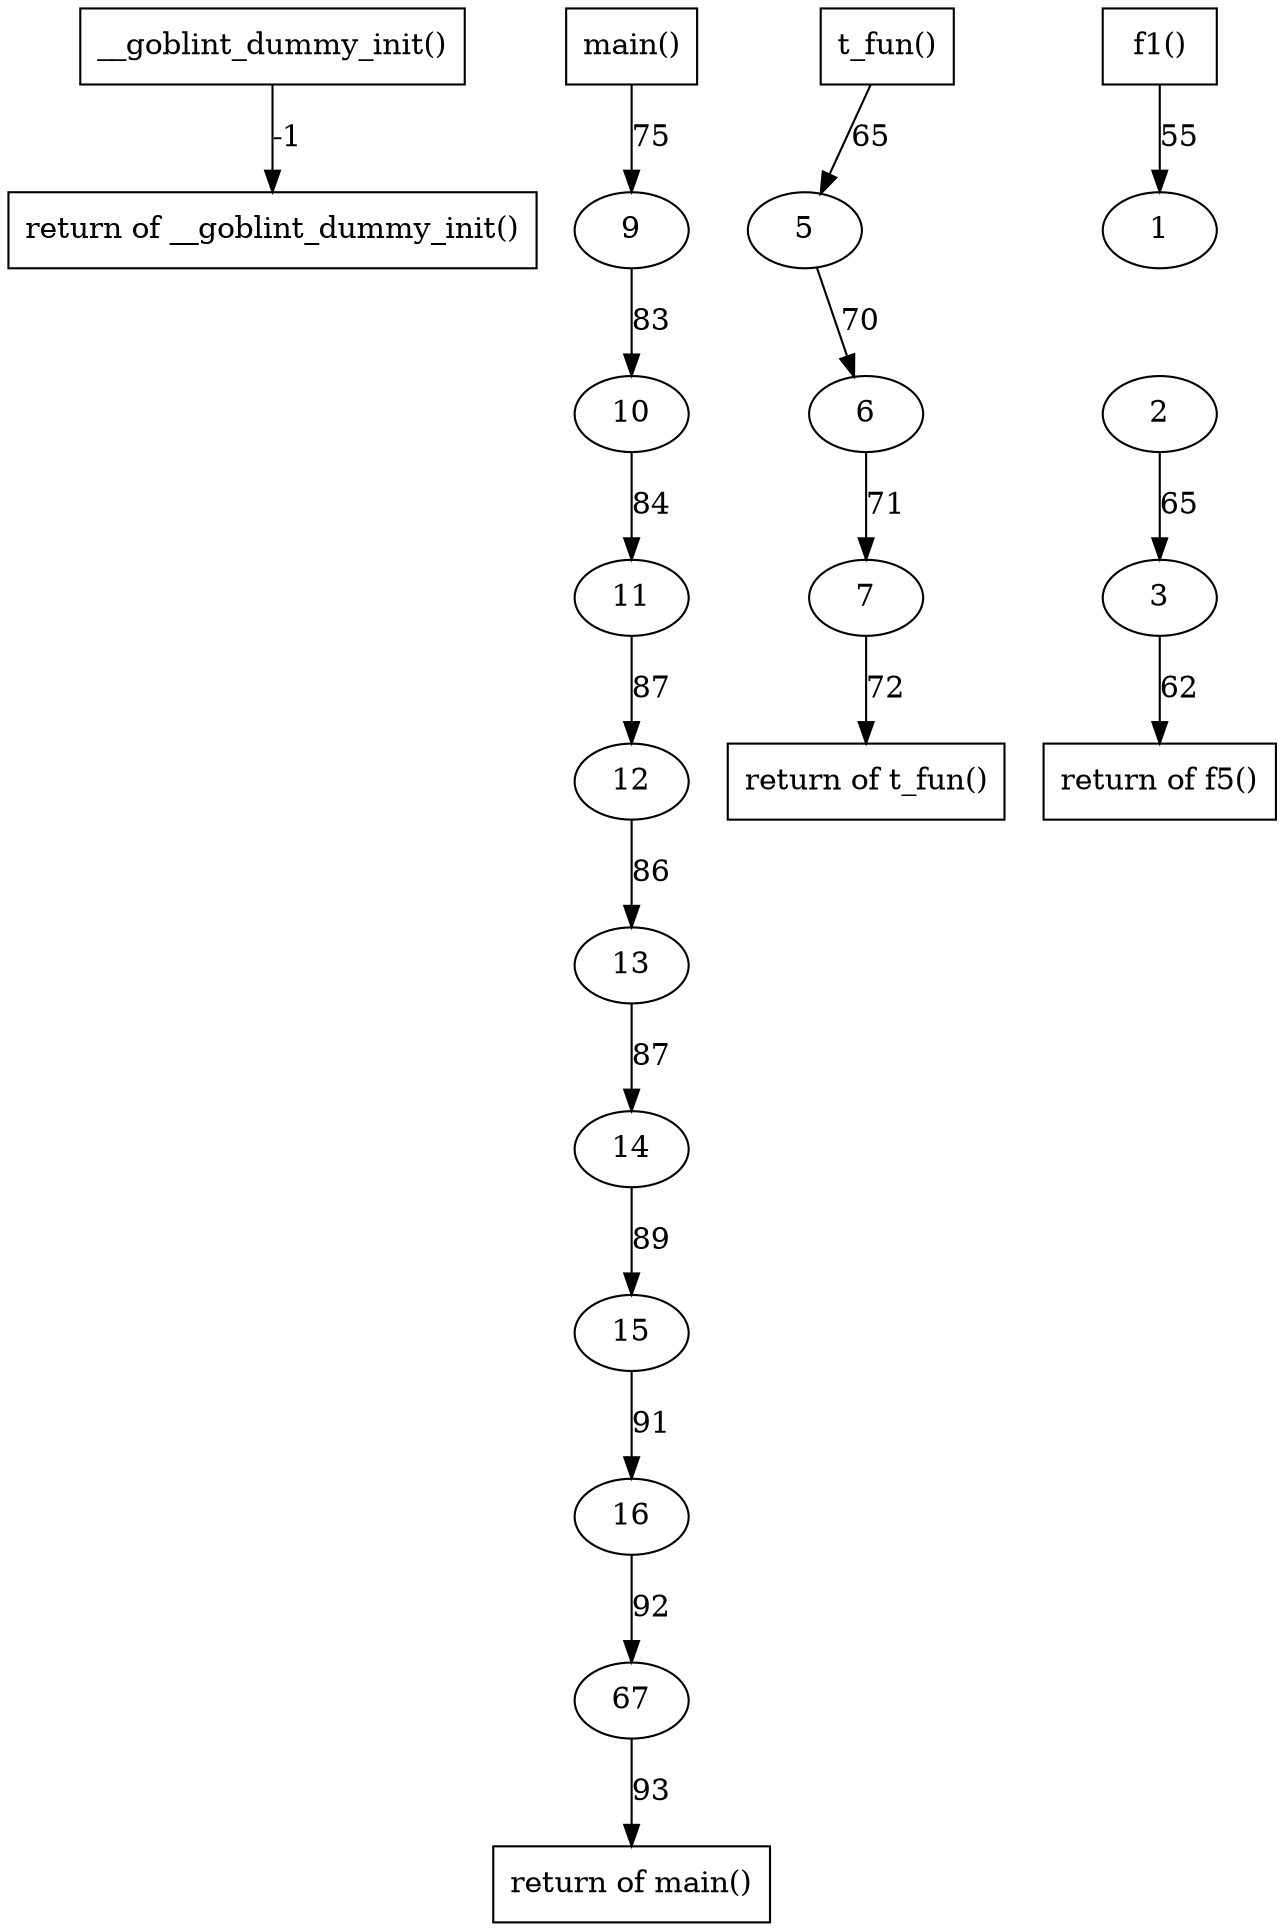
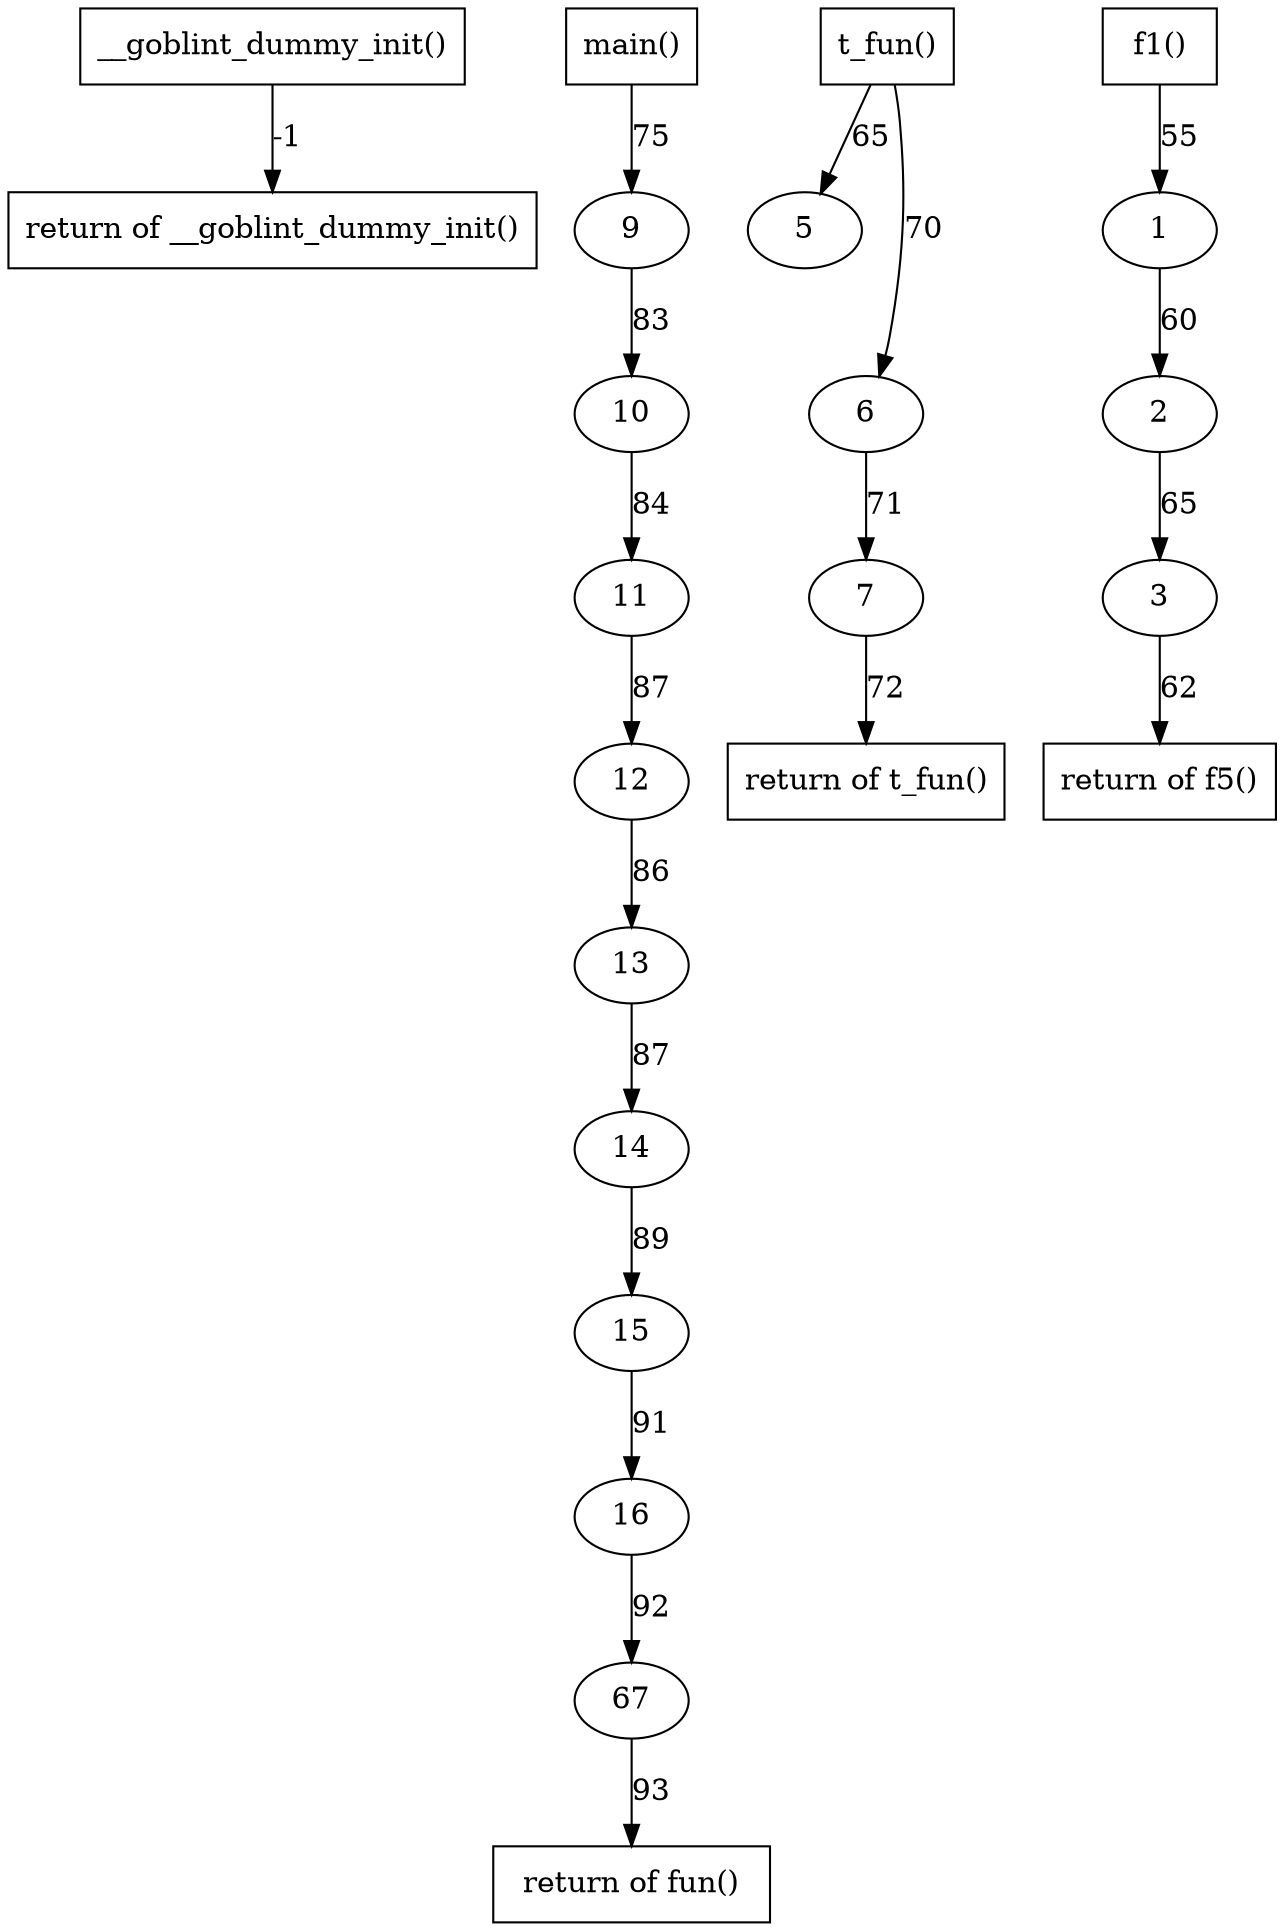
(832, 312) -> (903, 220)
none -> (1160, 312)
(632, 1884) -> (632, 1884)
